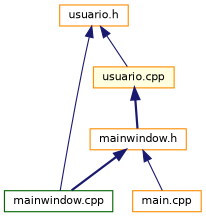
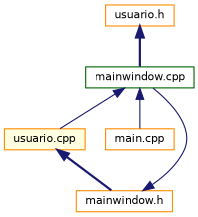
(117, 51) -> (88, 111)
(74, 114) -> (140, 52)
(94, 174) -> (186, 137)
(155, 175) -> (140, 114)
